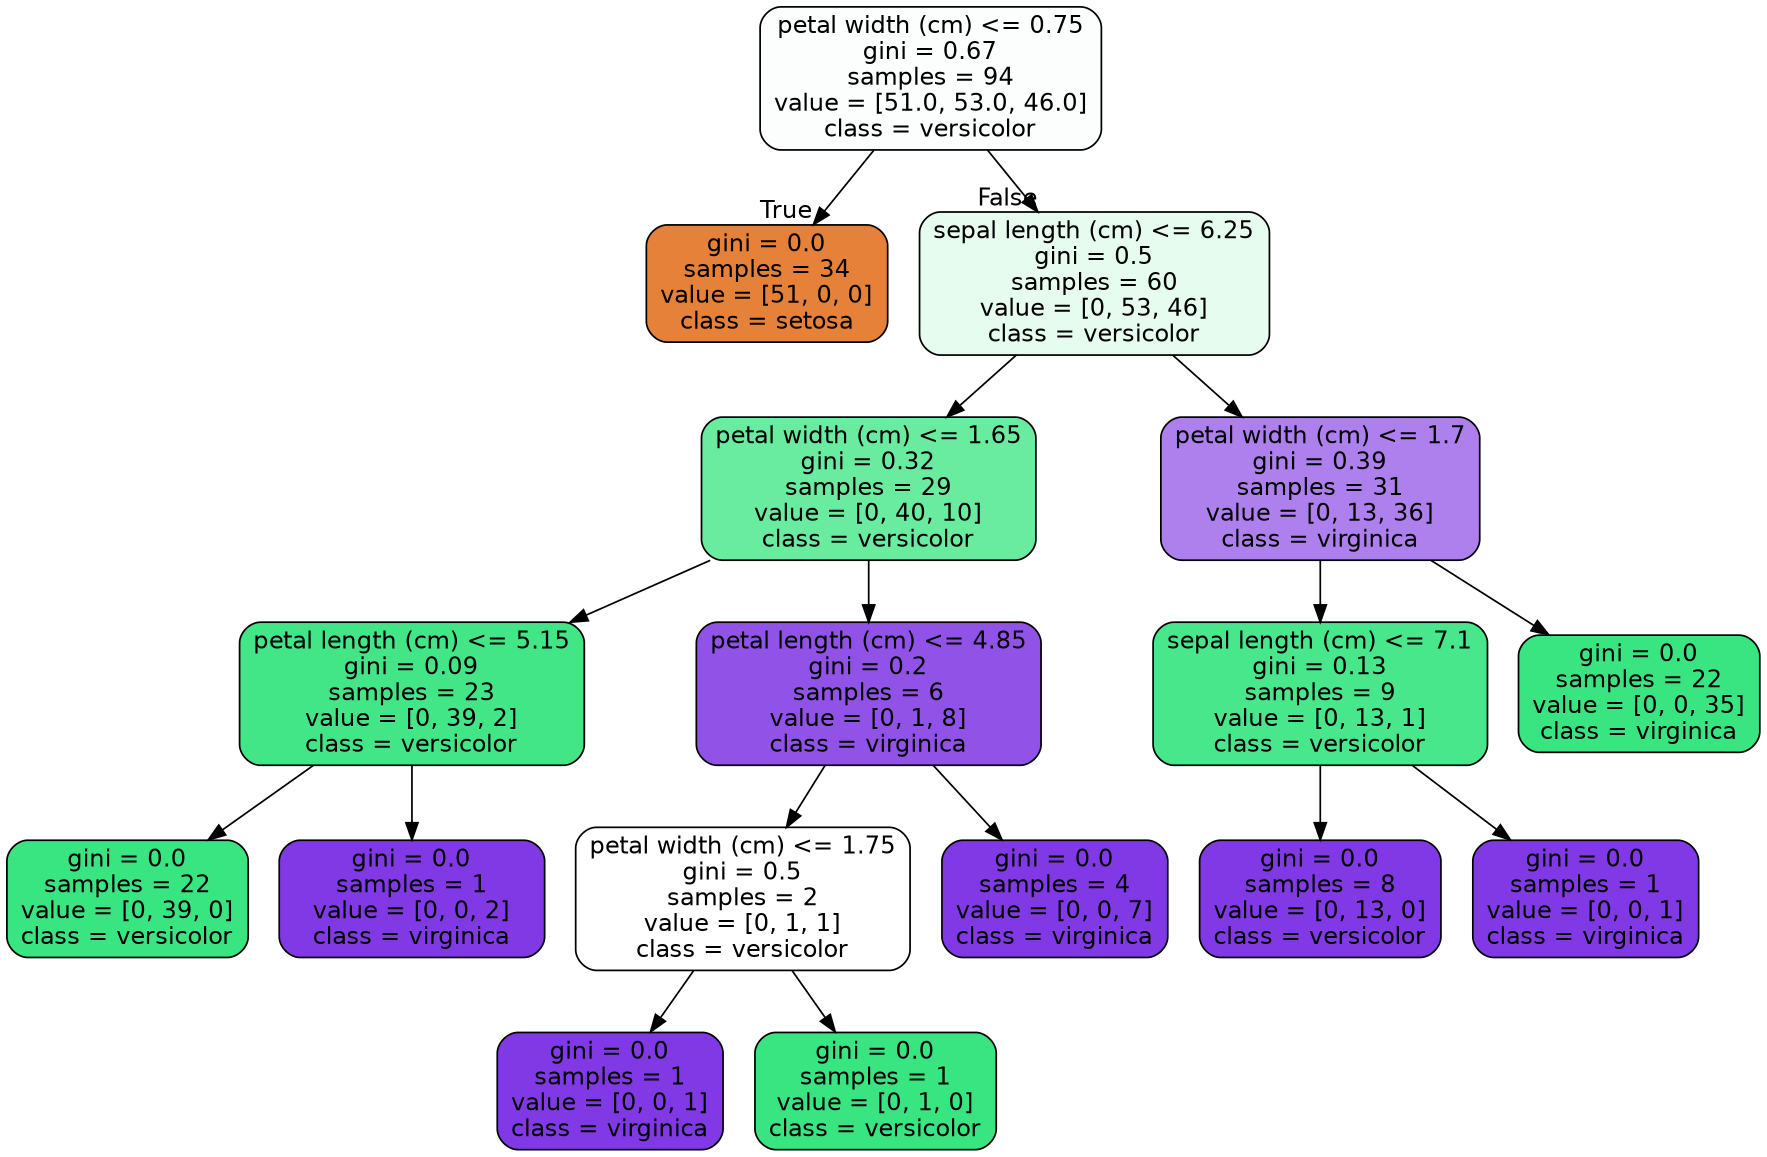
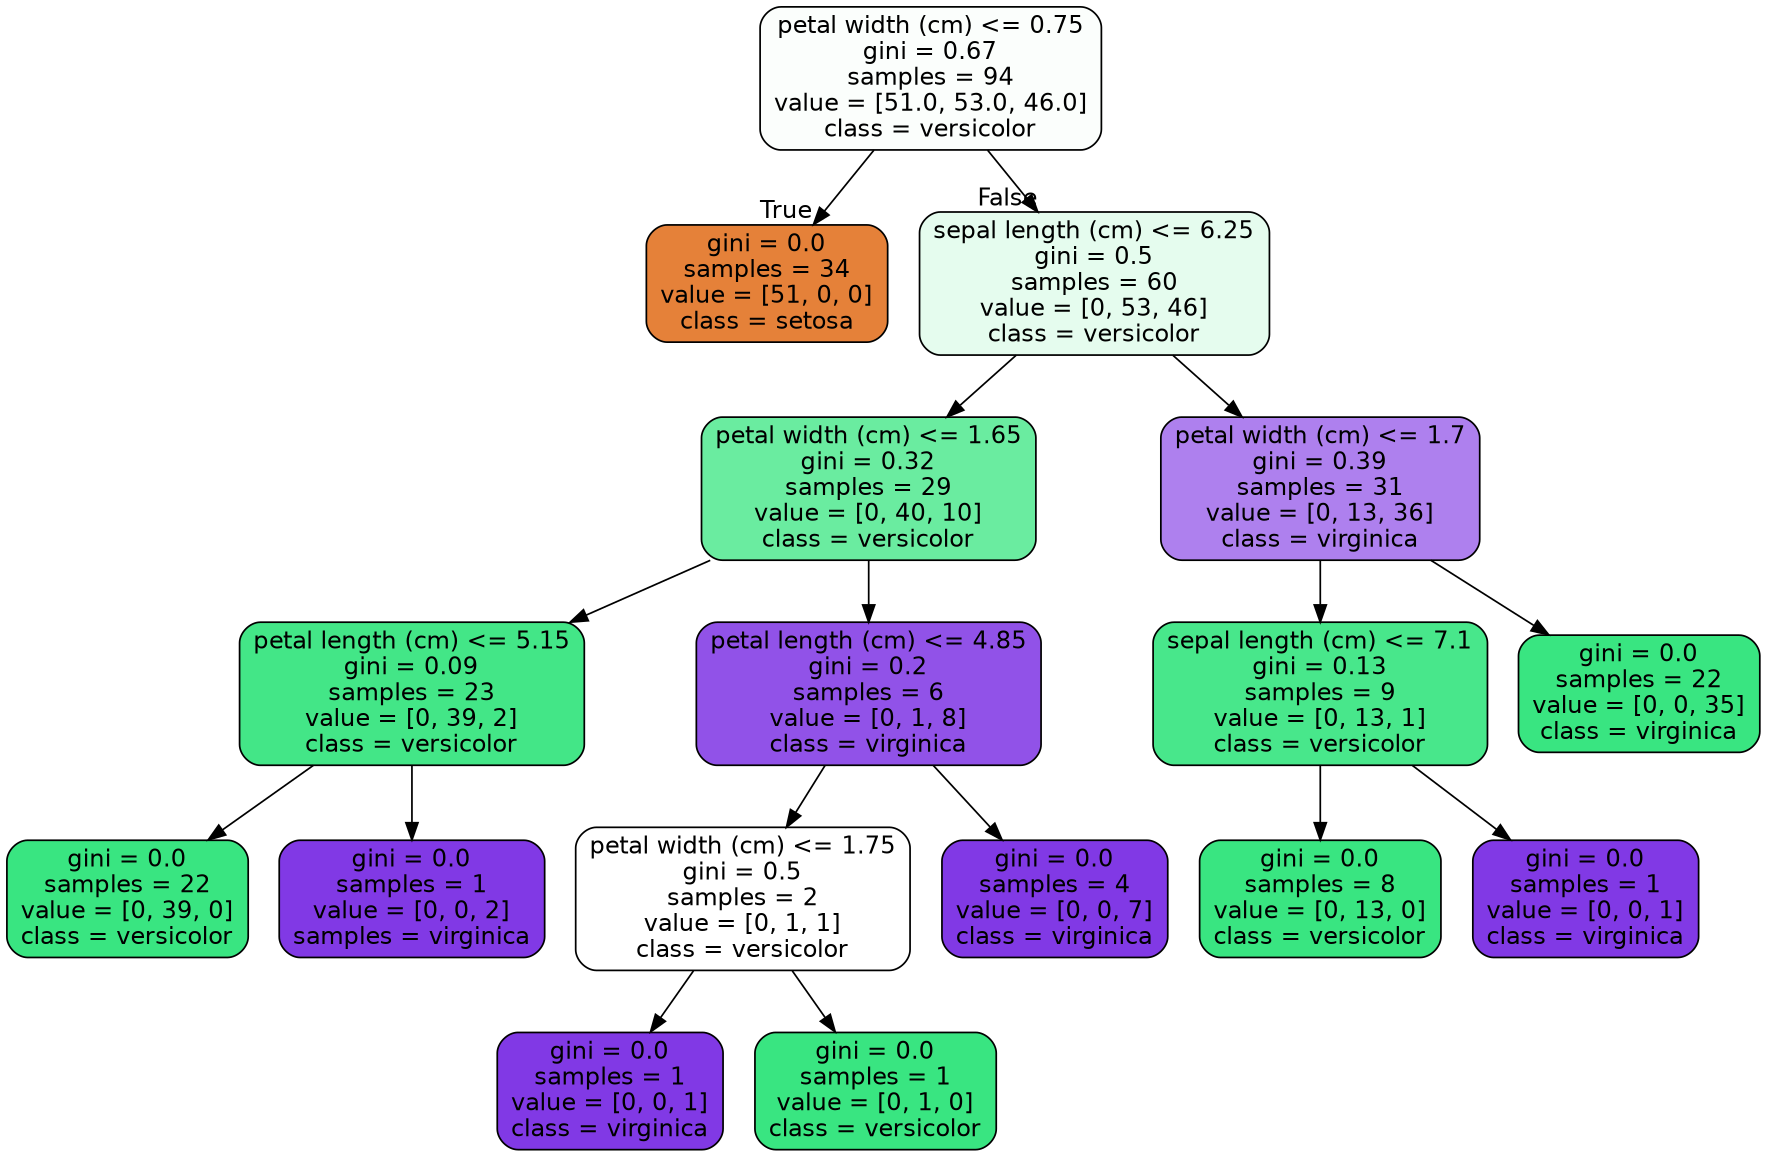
(412, 899) -> (412, 899)
(1320, 899) -> (1320, 899)
